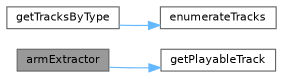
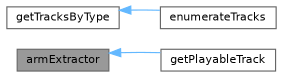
(134, 25) -> (145, 10)
(129, 68) -> (141, 52)
